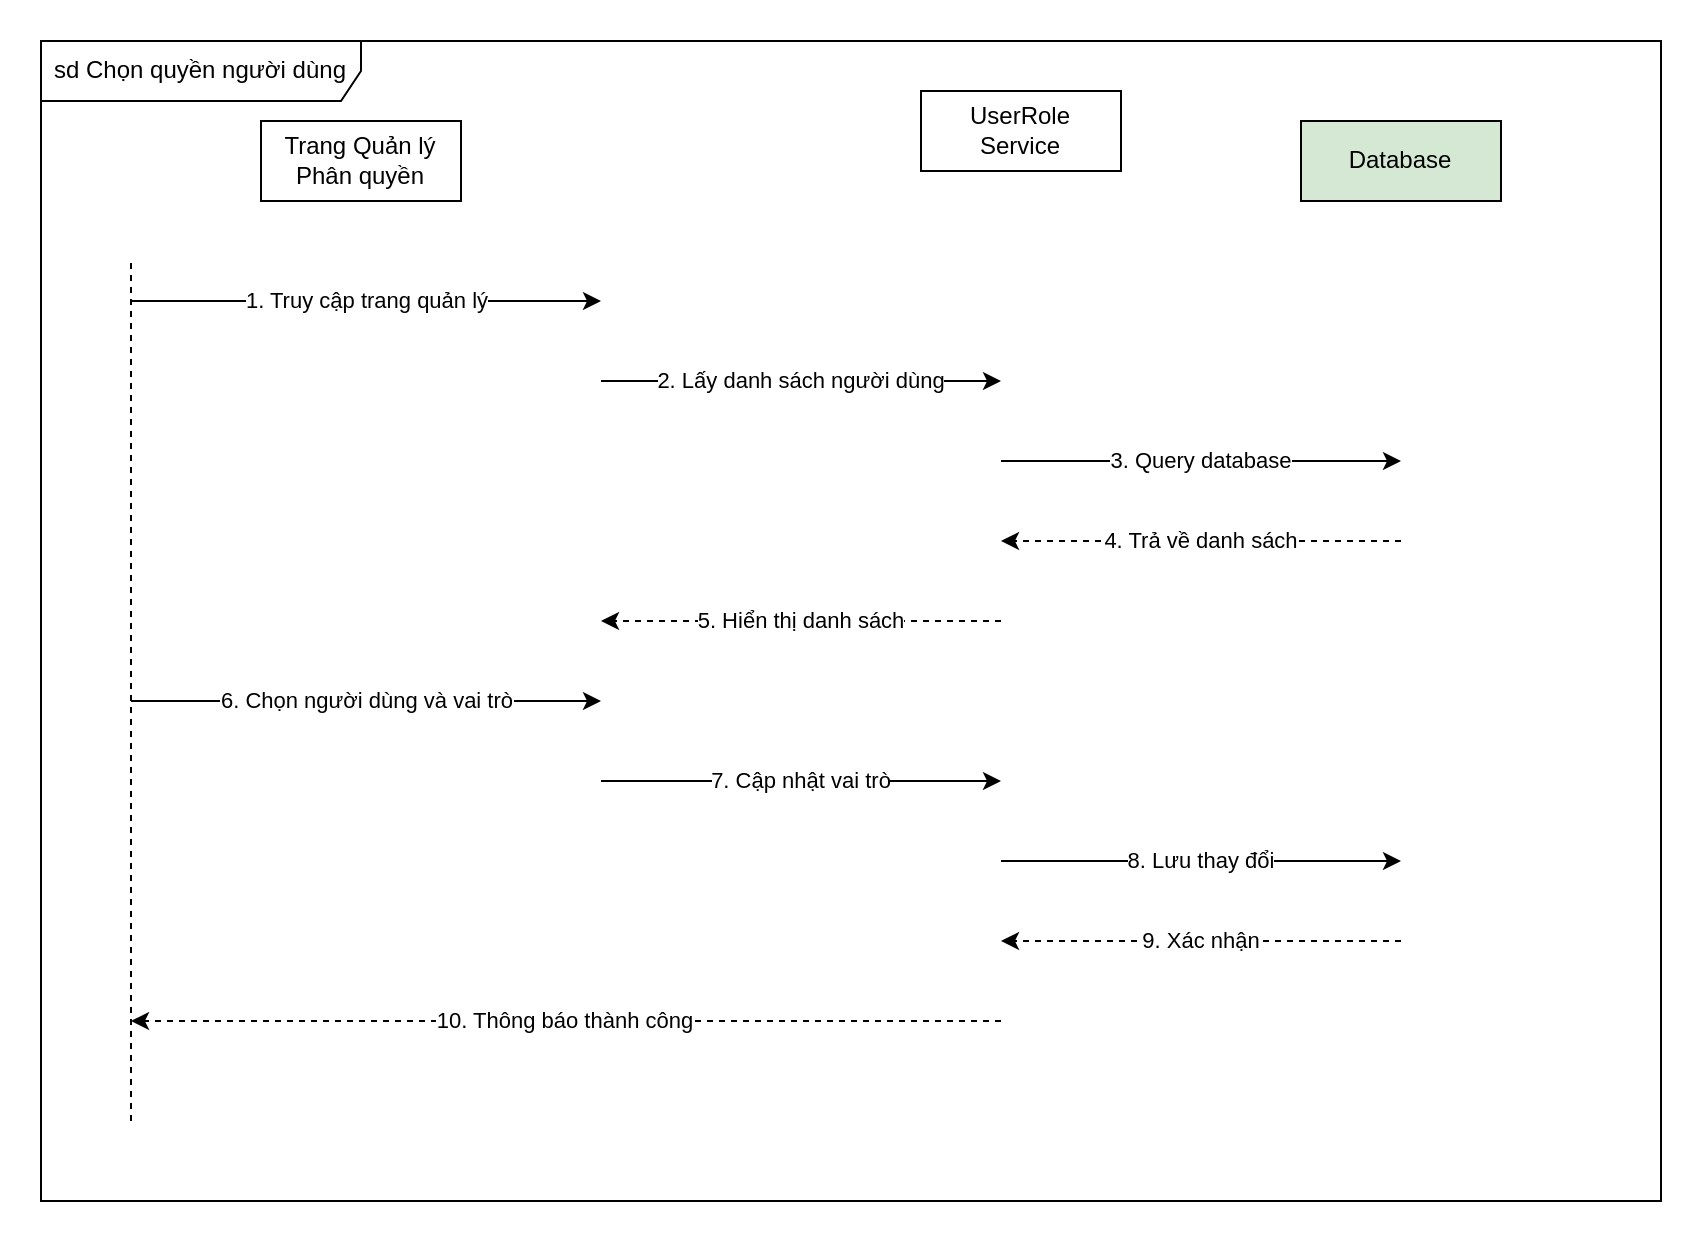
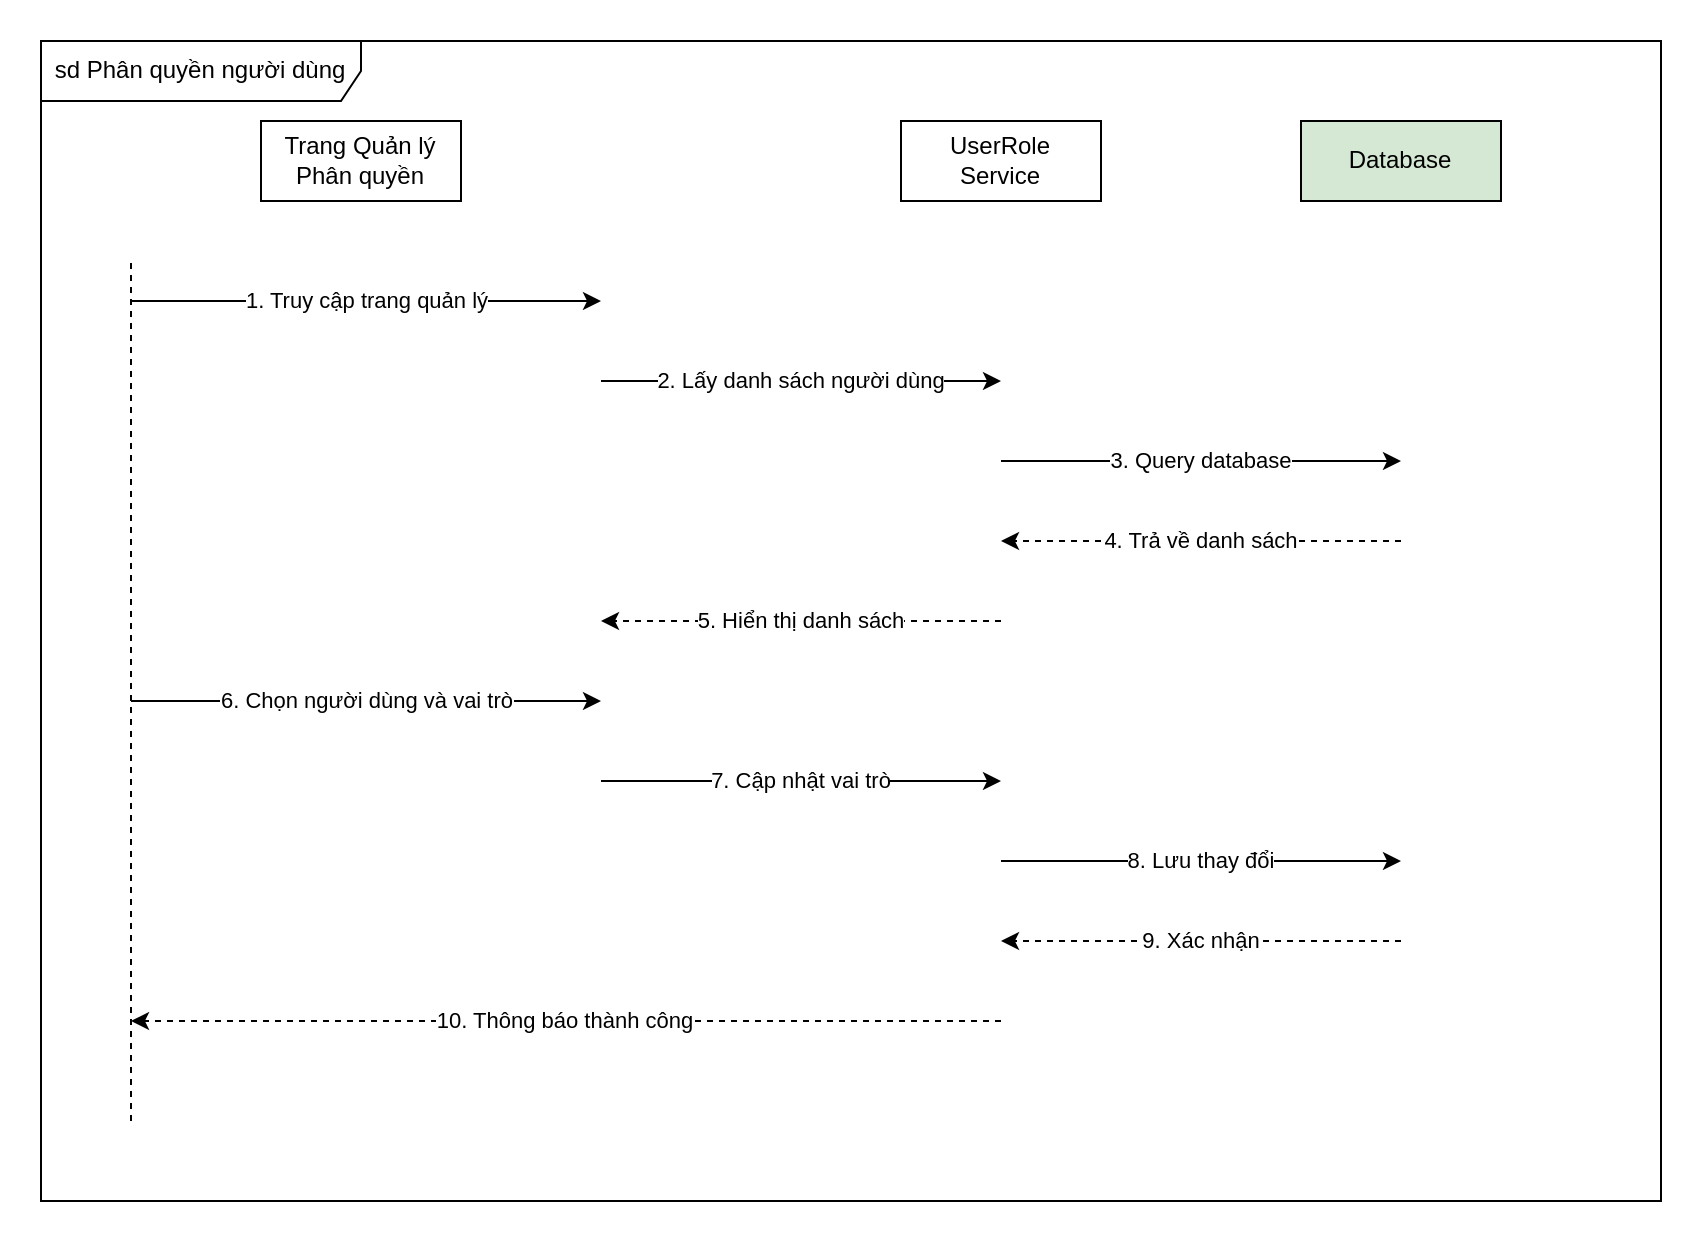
(201, 71) -> (201, 71)
(1021, 131) -> (1001, 161)
